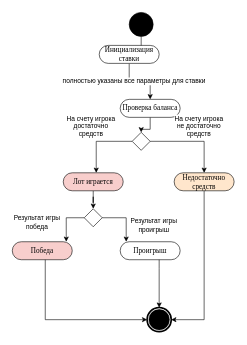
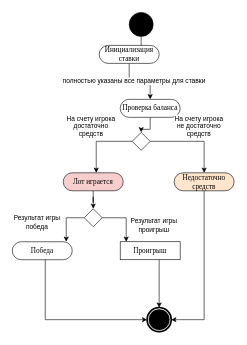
(42, 251) -> (42, 251)
(150, 251) -> (150, 251)
